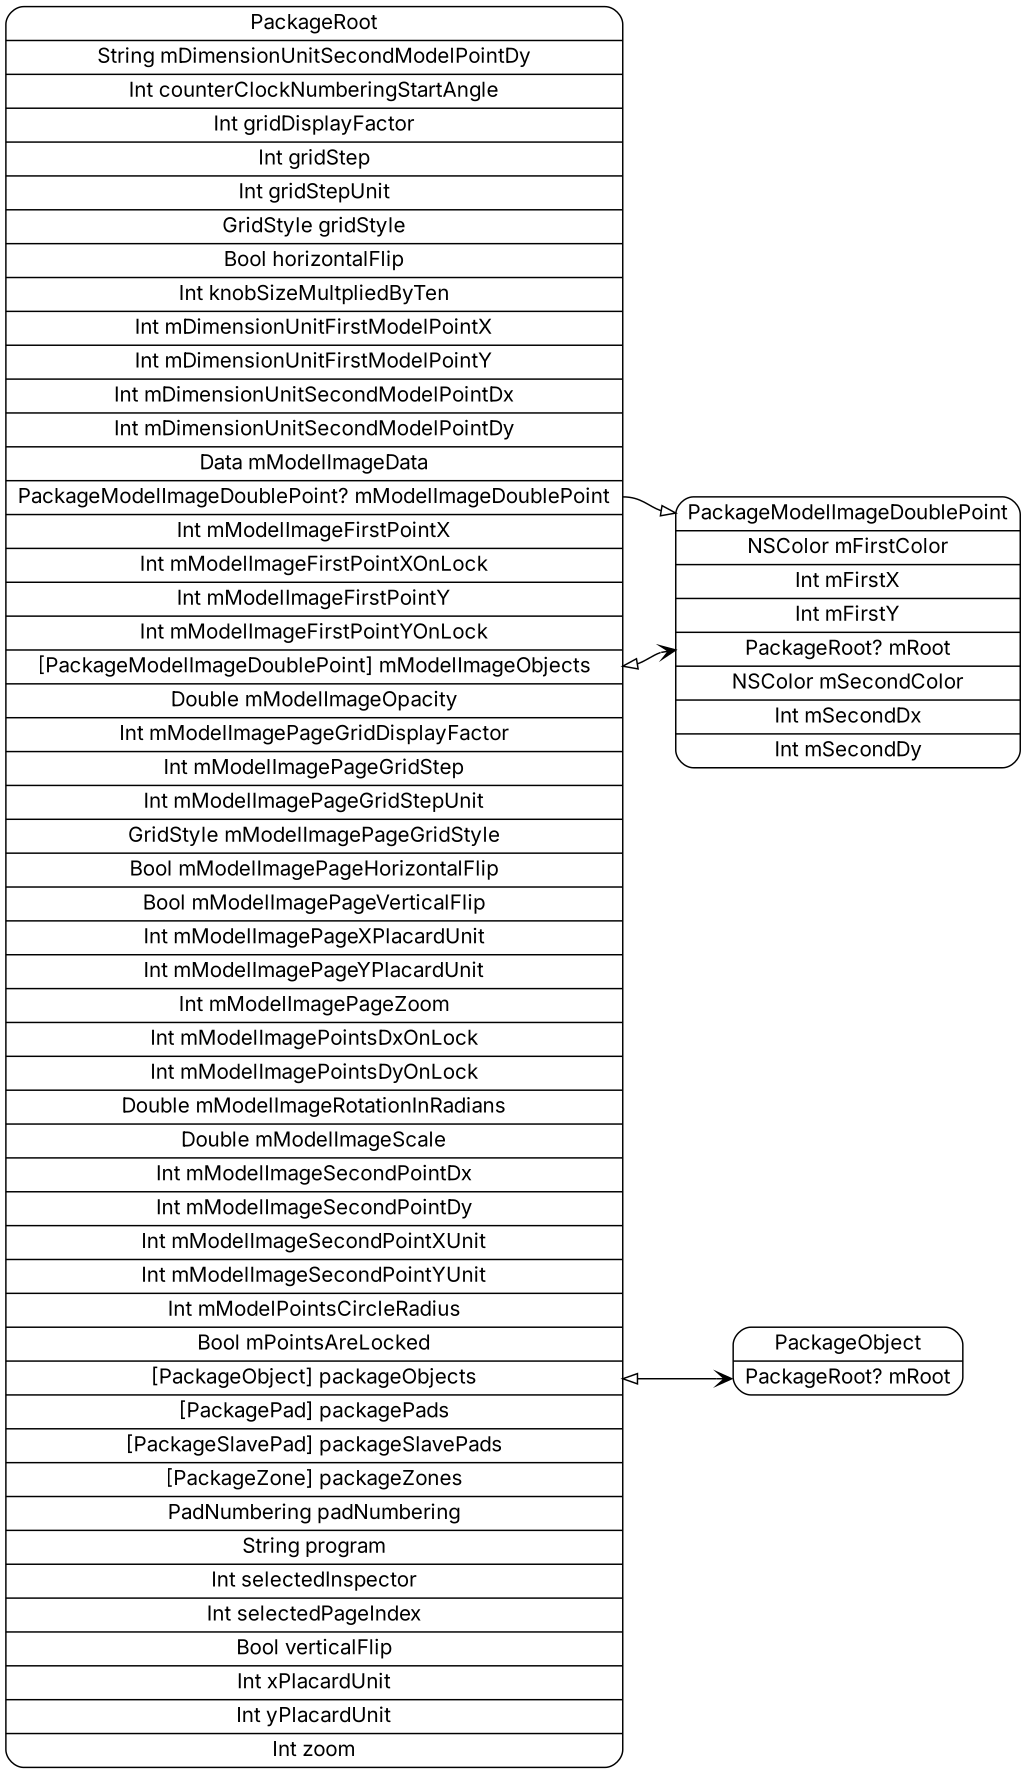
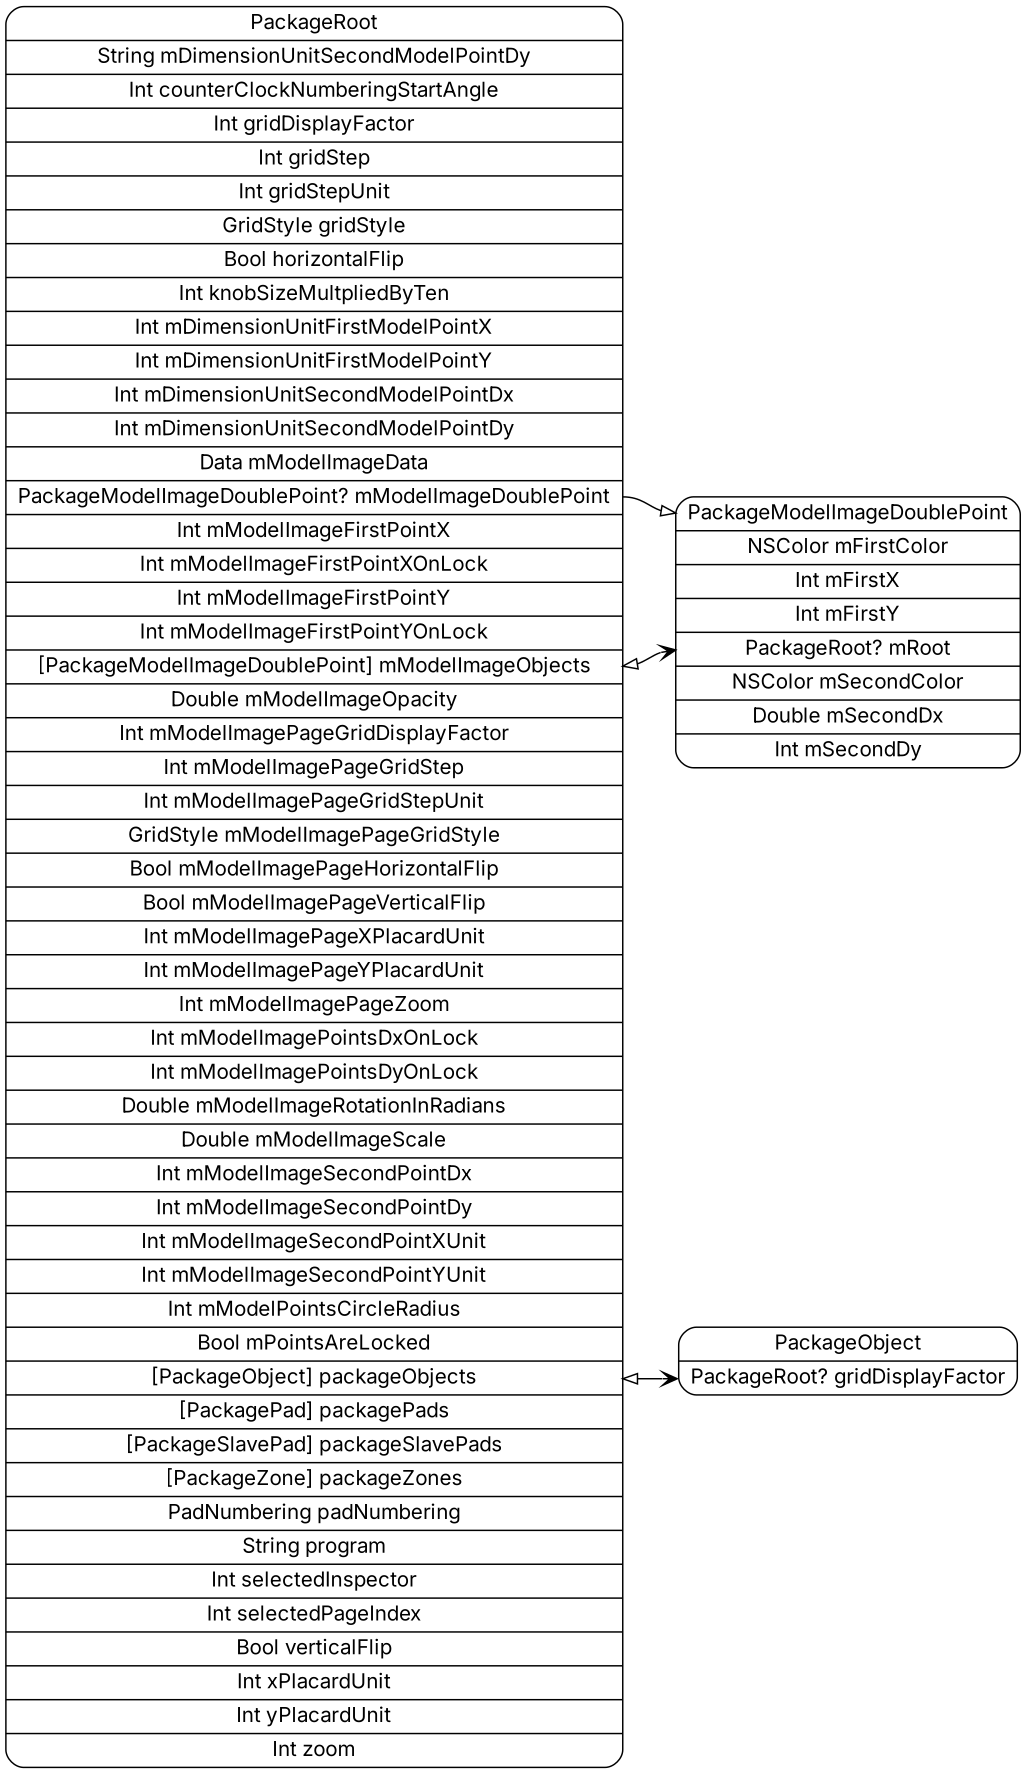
(848, 716) -> (848, 716)
(848, 1377) -> (848, 1377)
